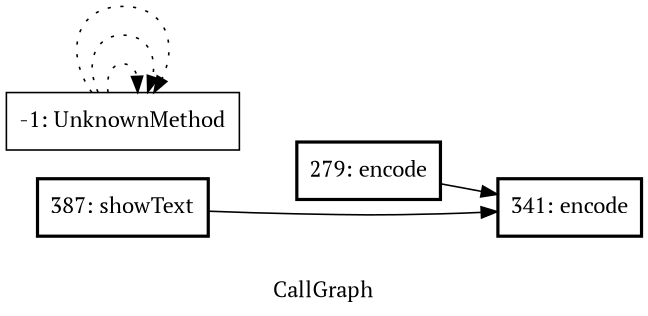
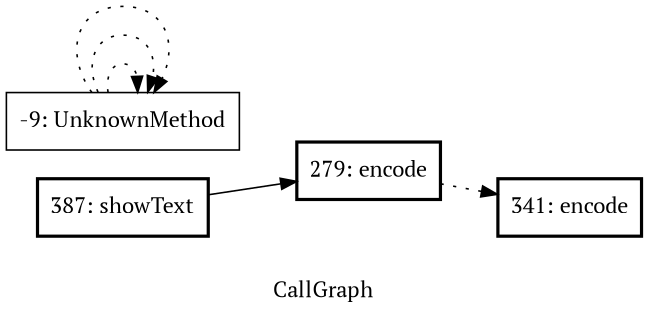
(123, 121) -> (123, 121)
(461, 188) -> (461, 188)
(345, 215) -> (245, 189)
